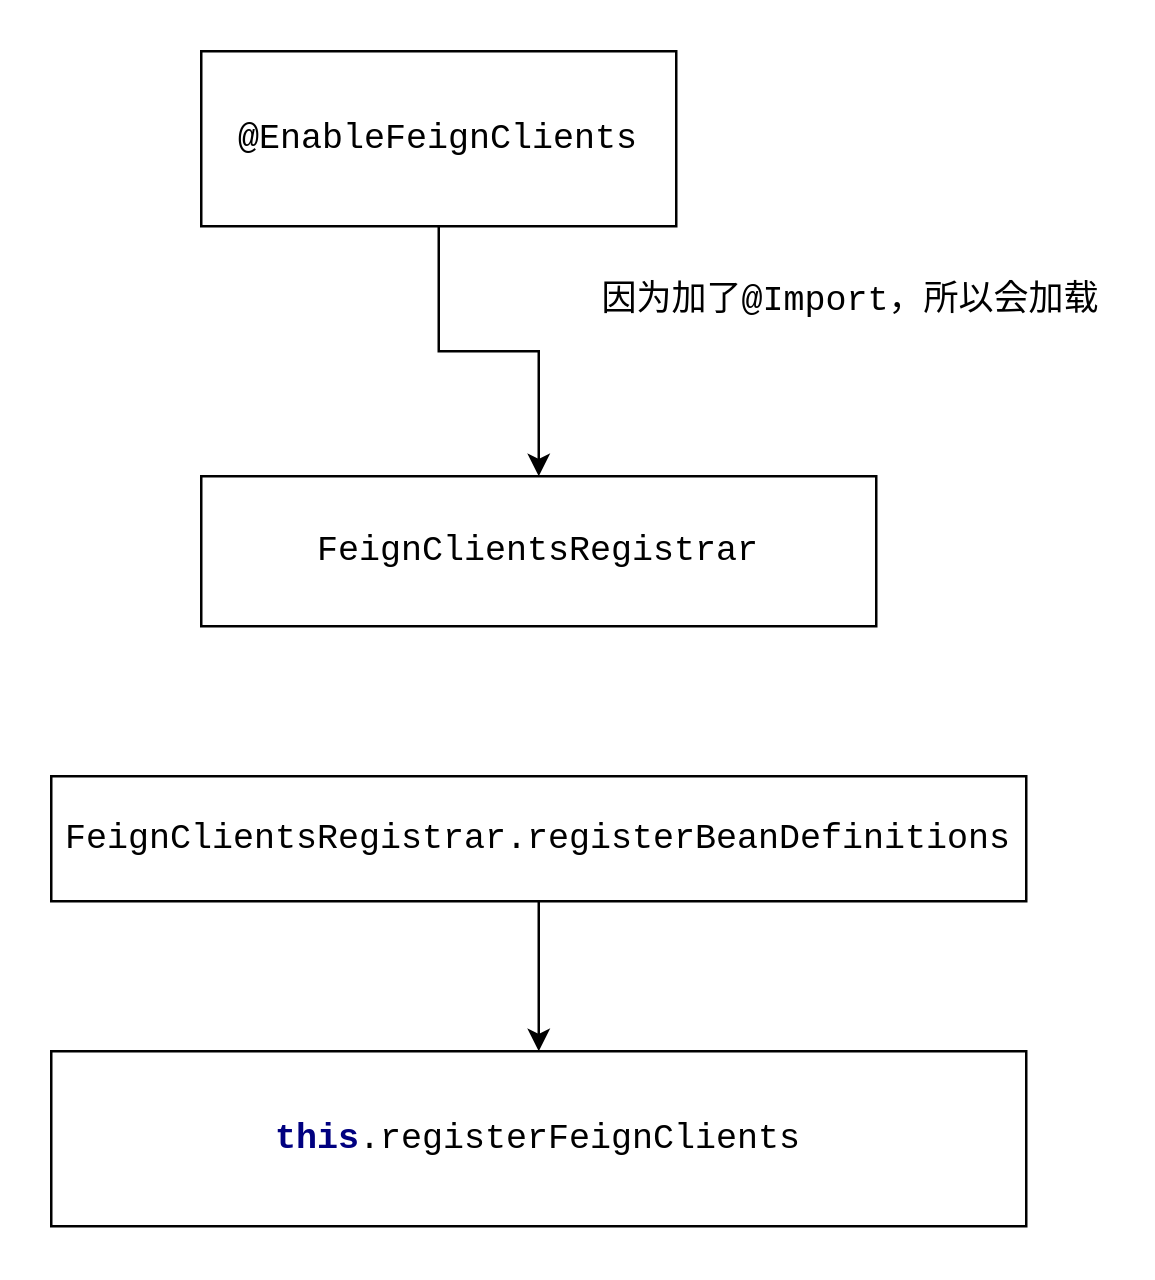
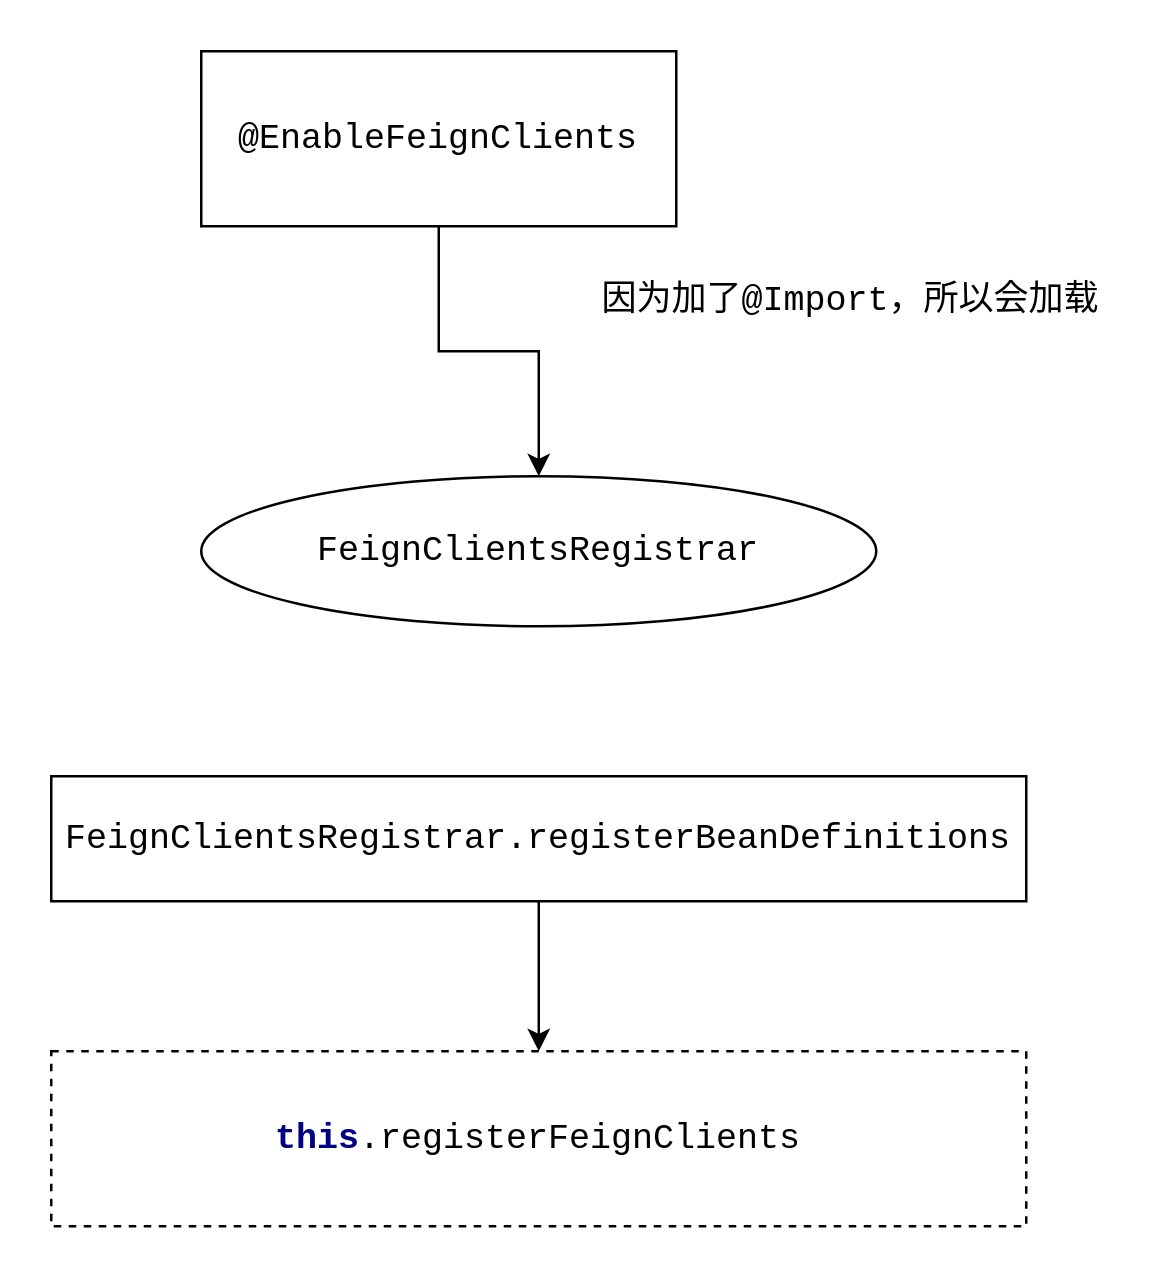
(539, 551) -> (539, 551)
(539, 1139) -> (539, 1139)
